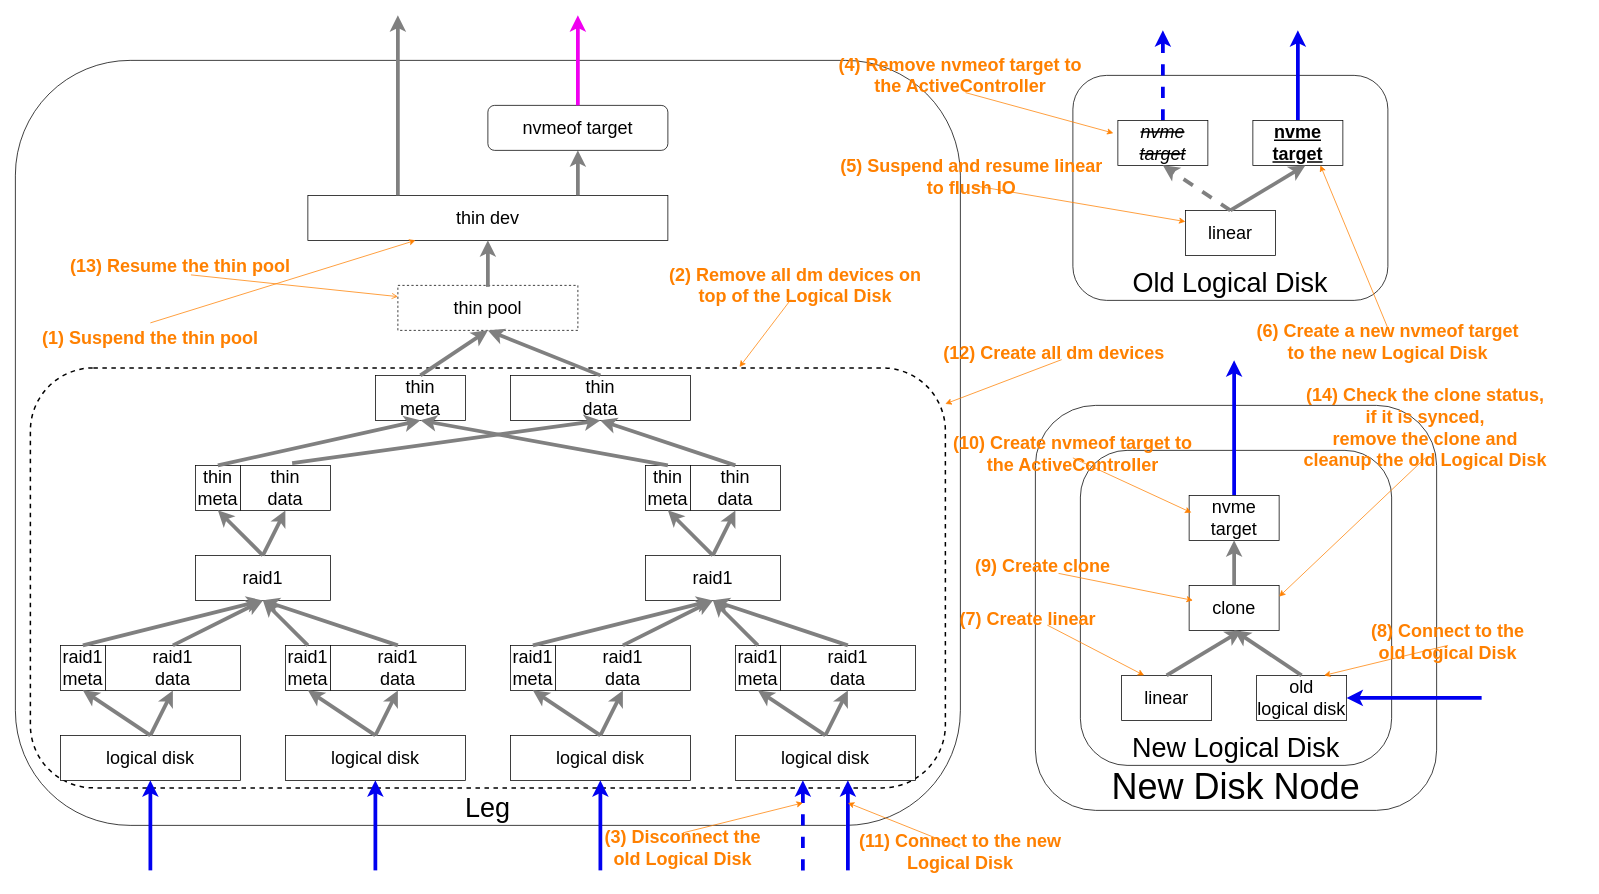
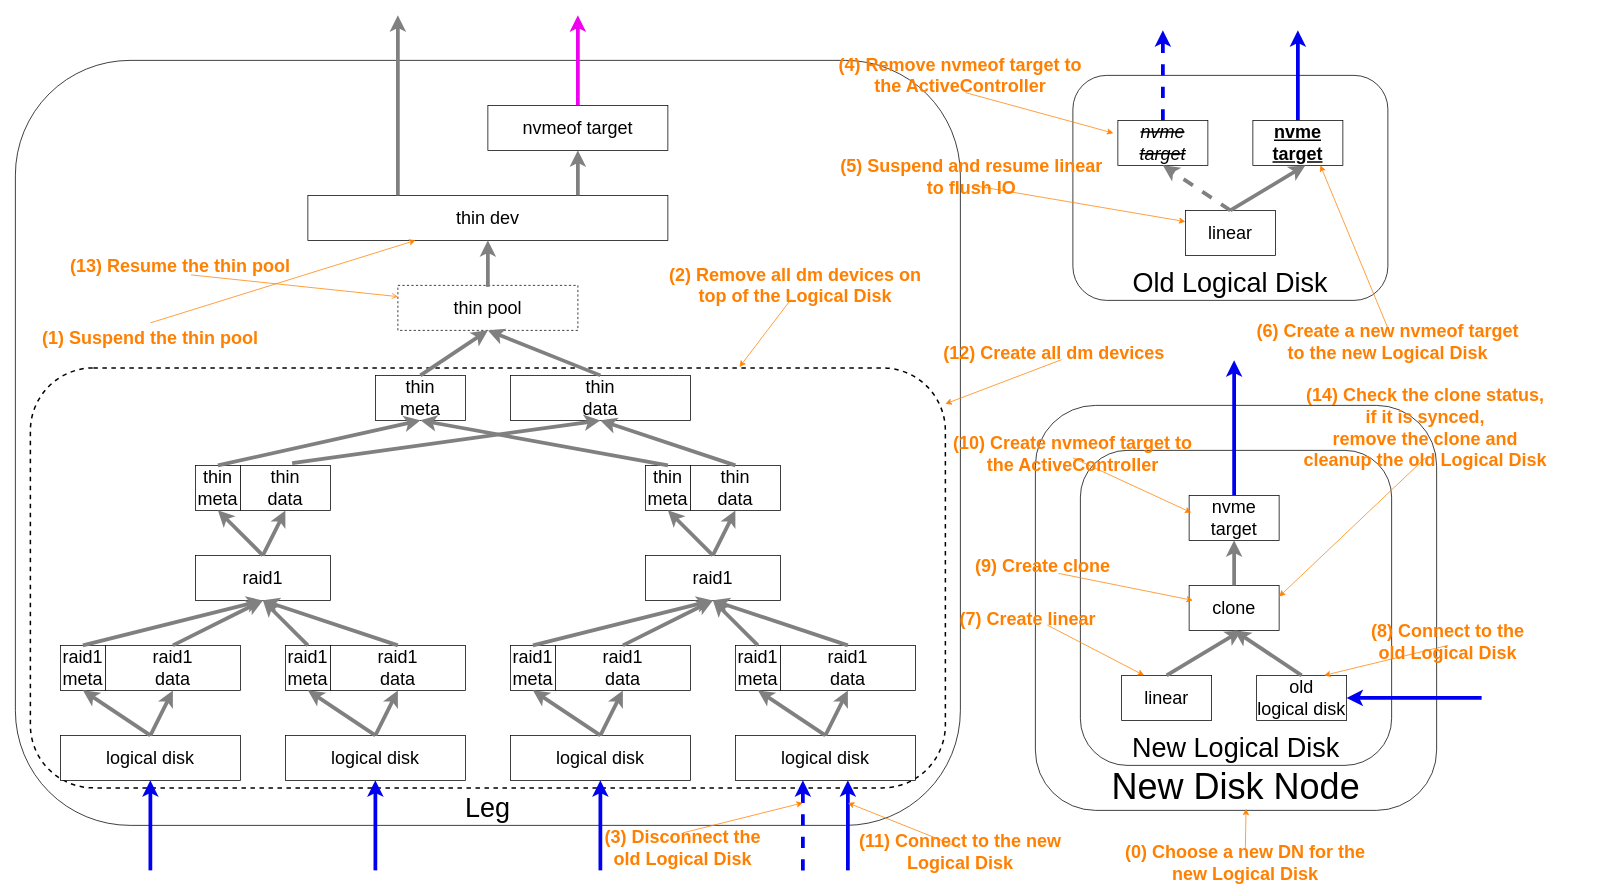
(578, 128) -> (578, 128)
none -> (1246, 831)
none -> (1245, 863)
